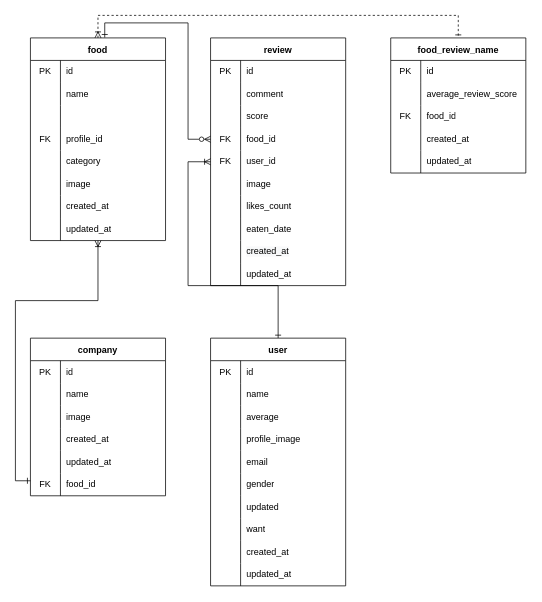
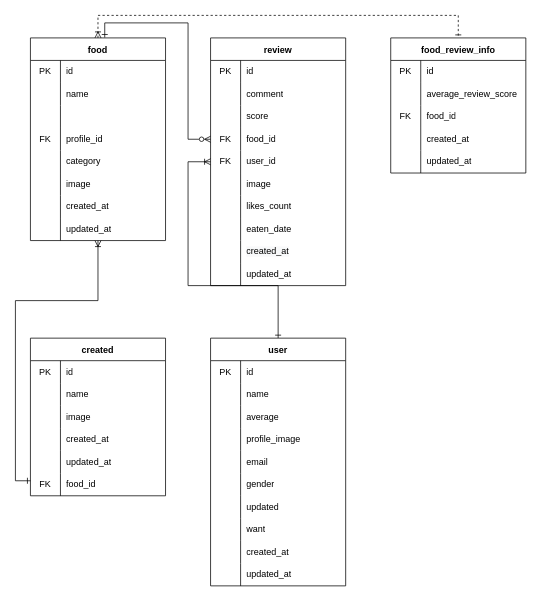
(458, 50) -> (458, 50)
(98, 350) -> (98, 350)
